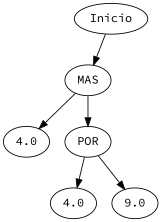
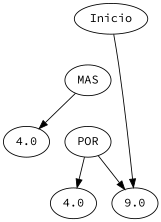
(101, 46) -> (124, 107)
(88, 107) -> none
